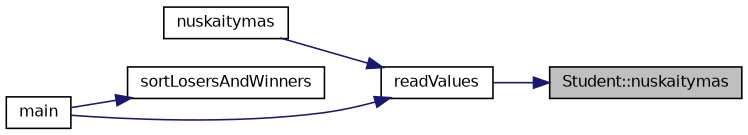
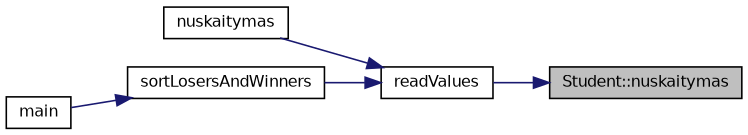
(224, 120) -> (345, 83)
